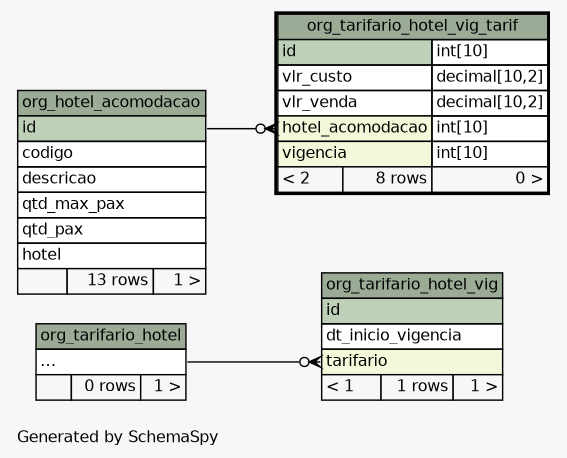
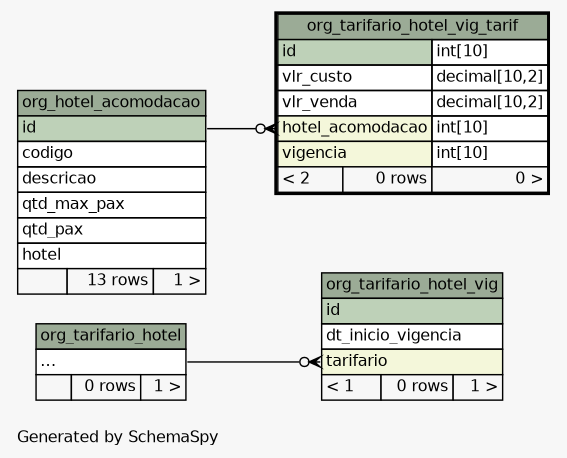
(402, 179) -> (402, 179)
(423, 387) -> (423, 387)
